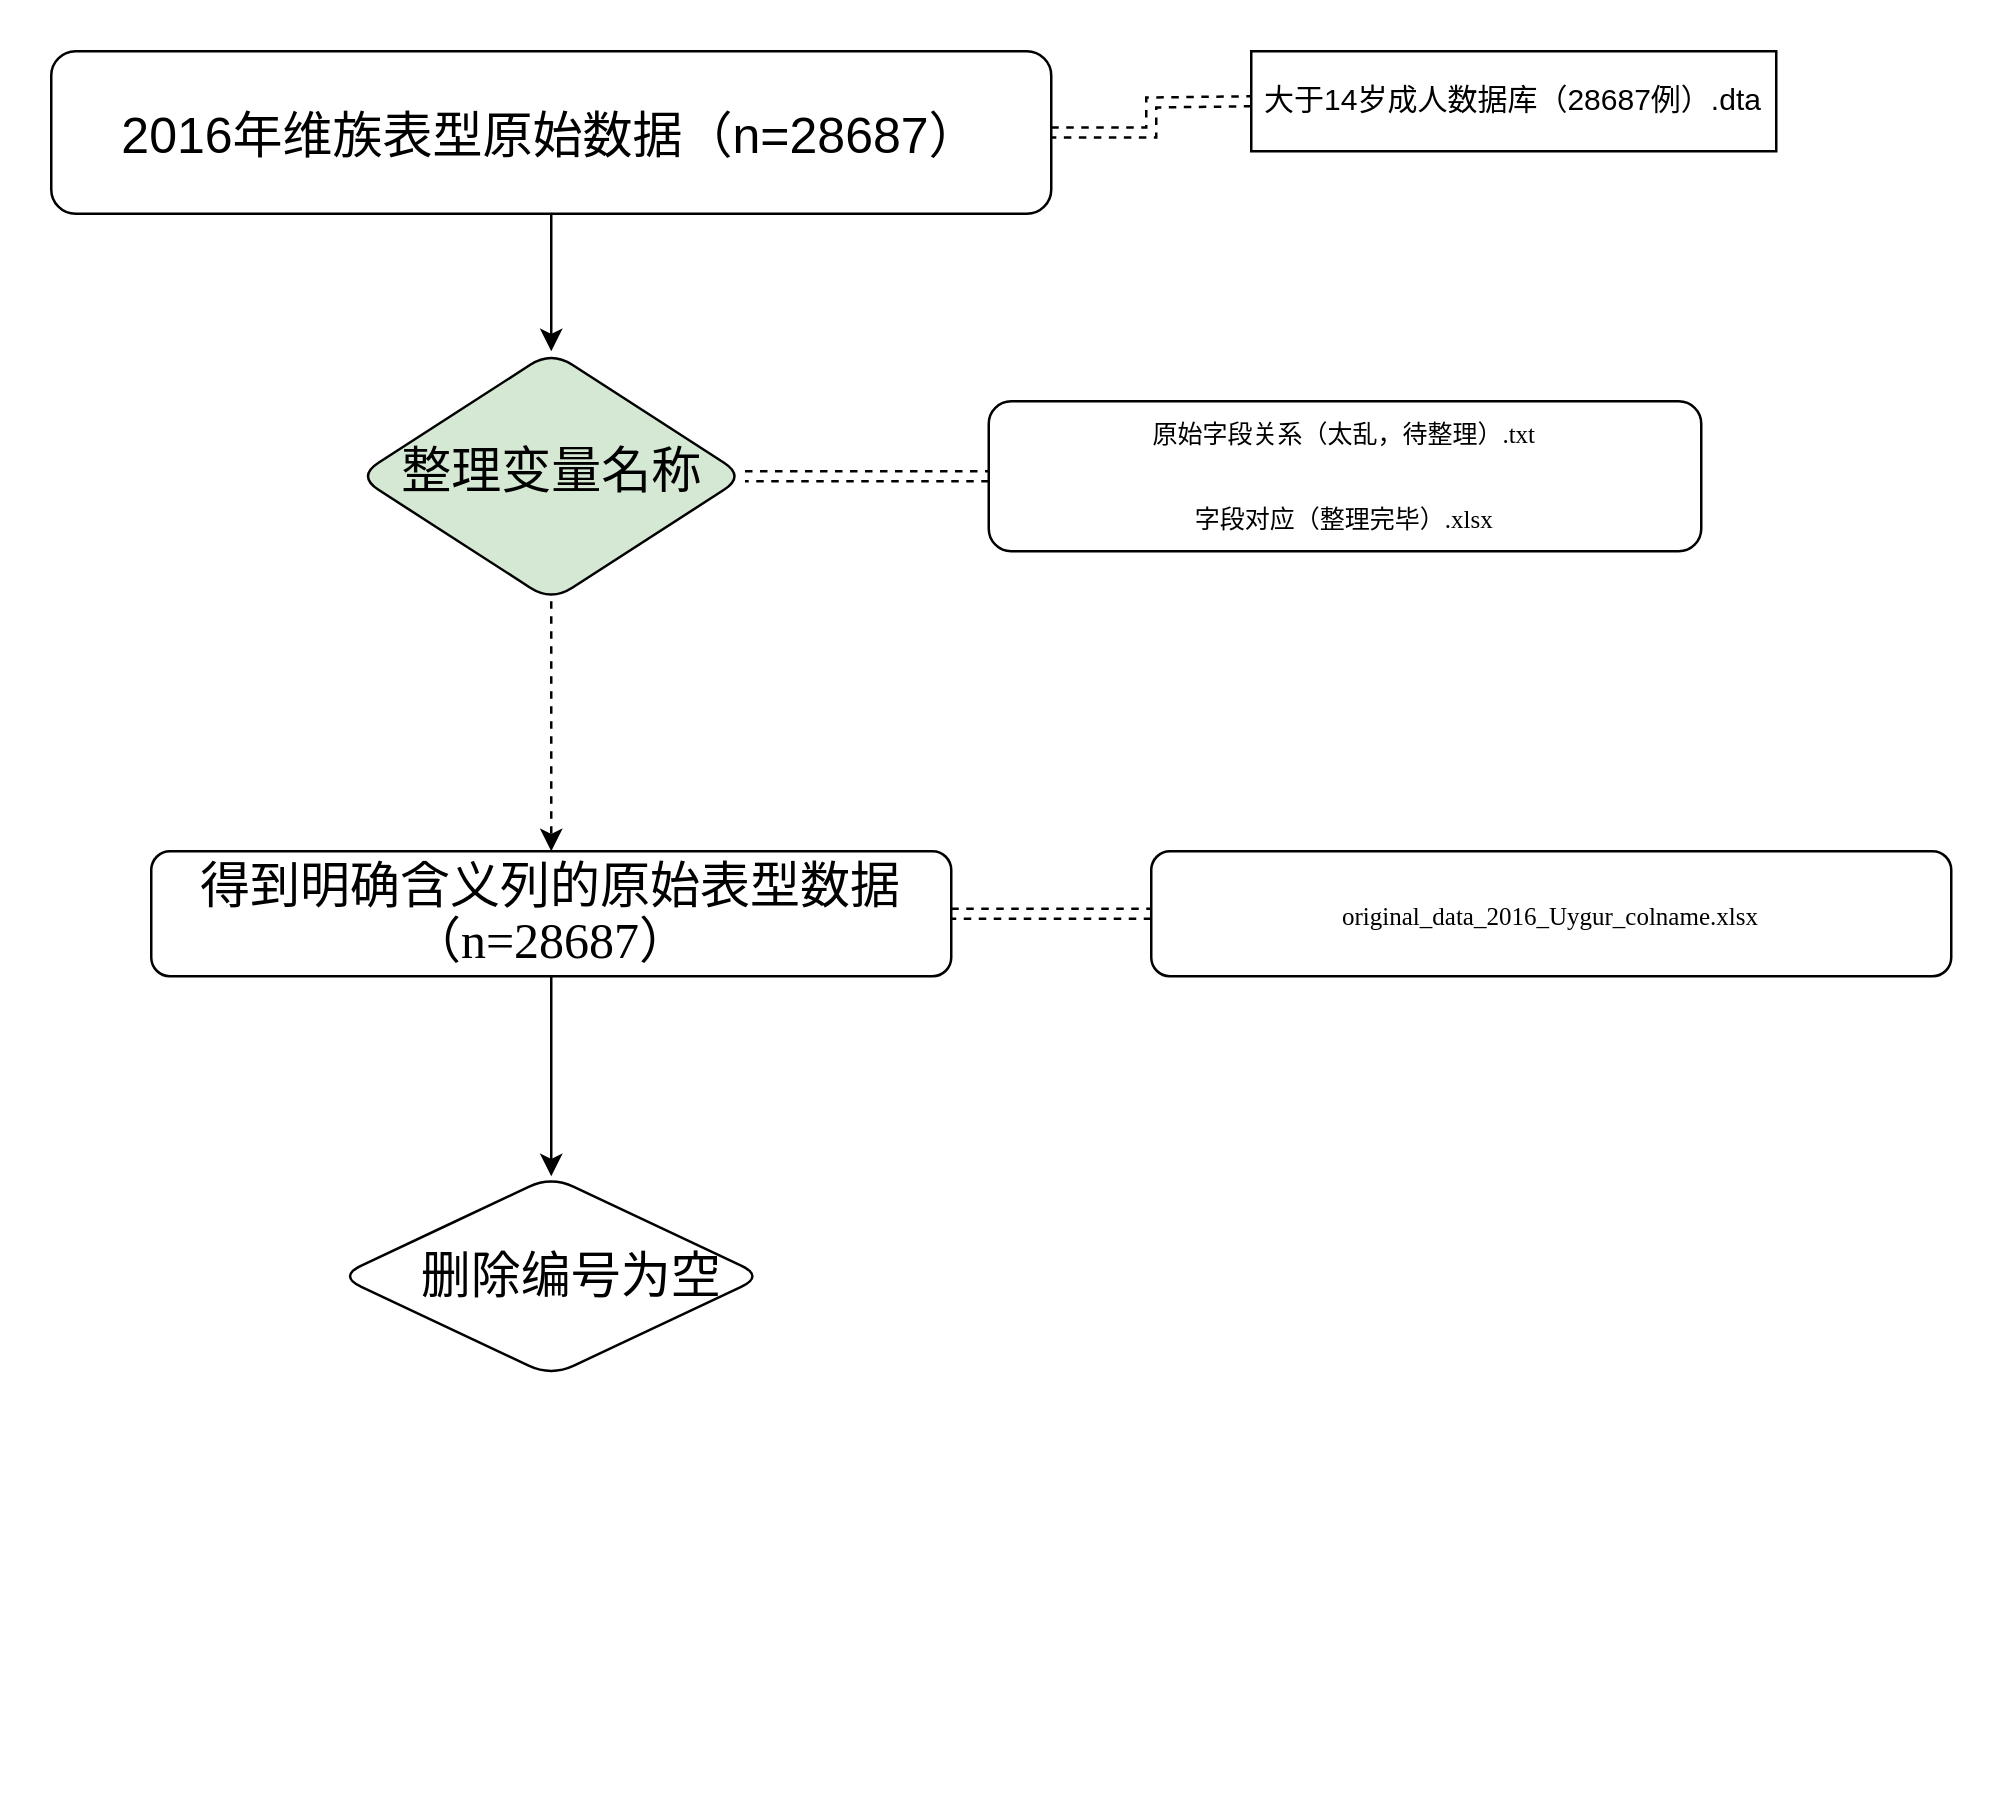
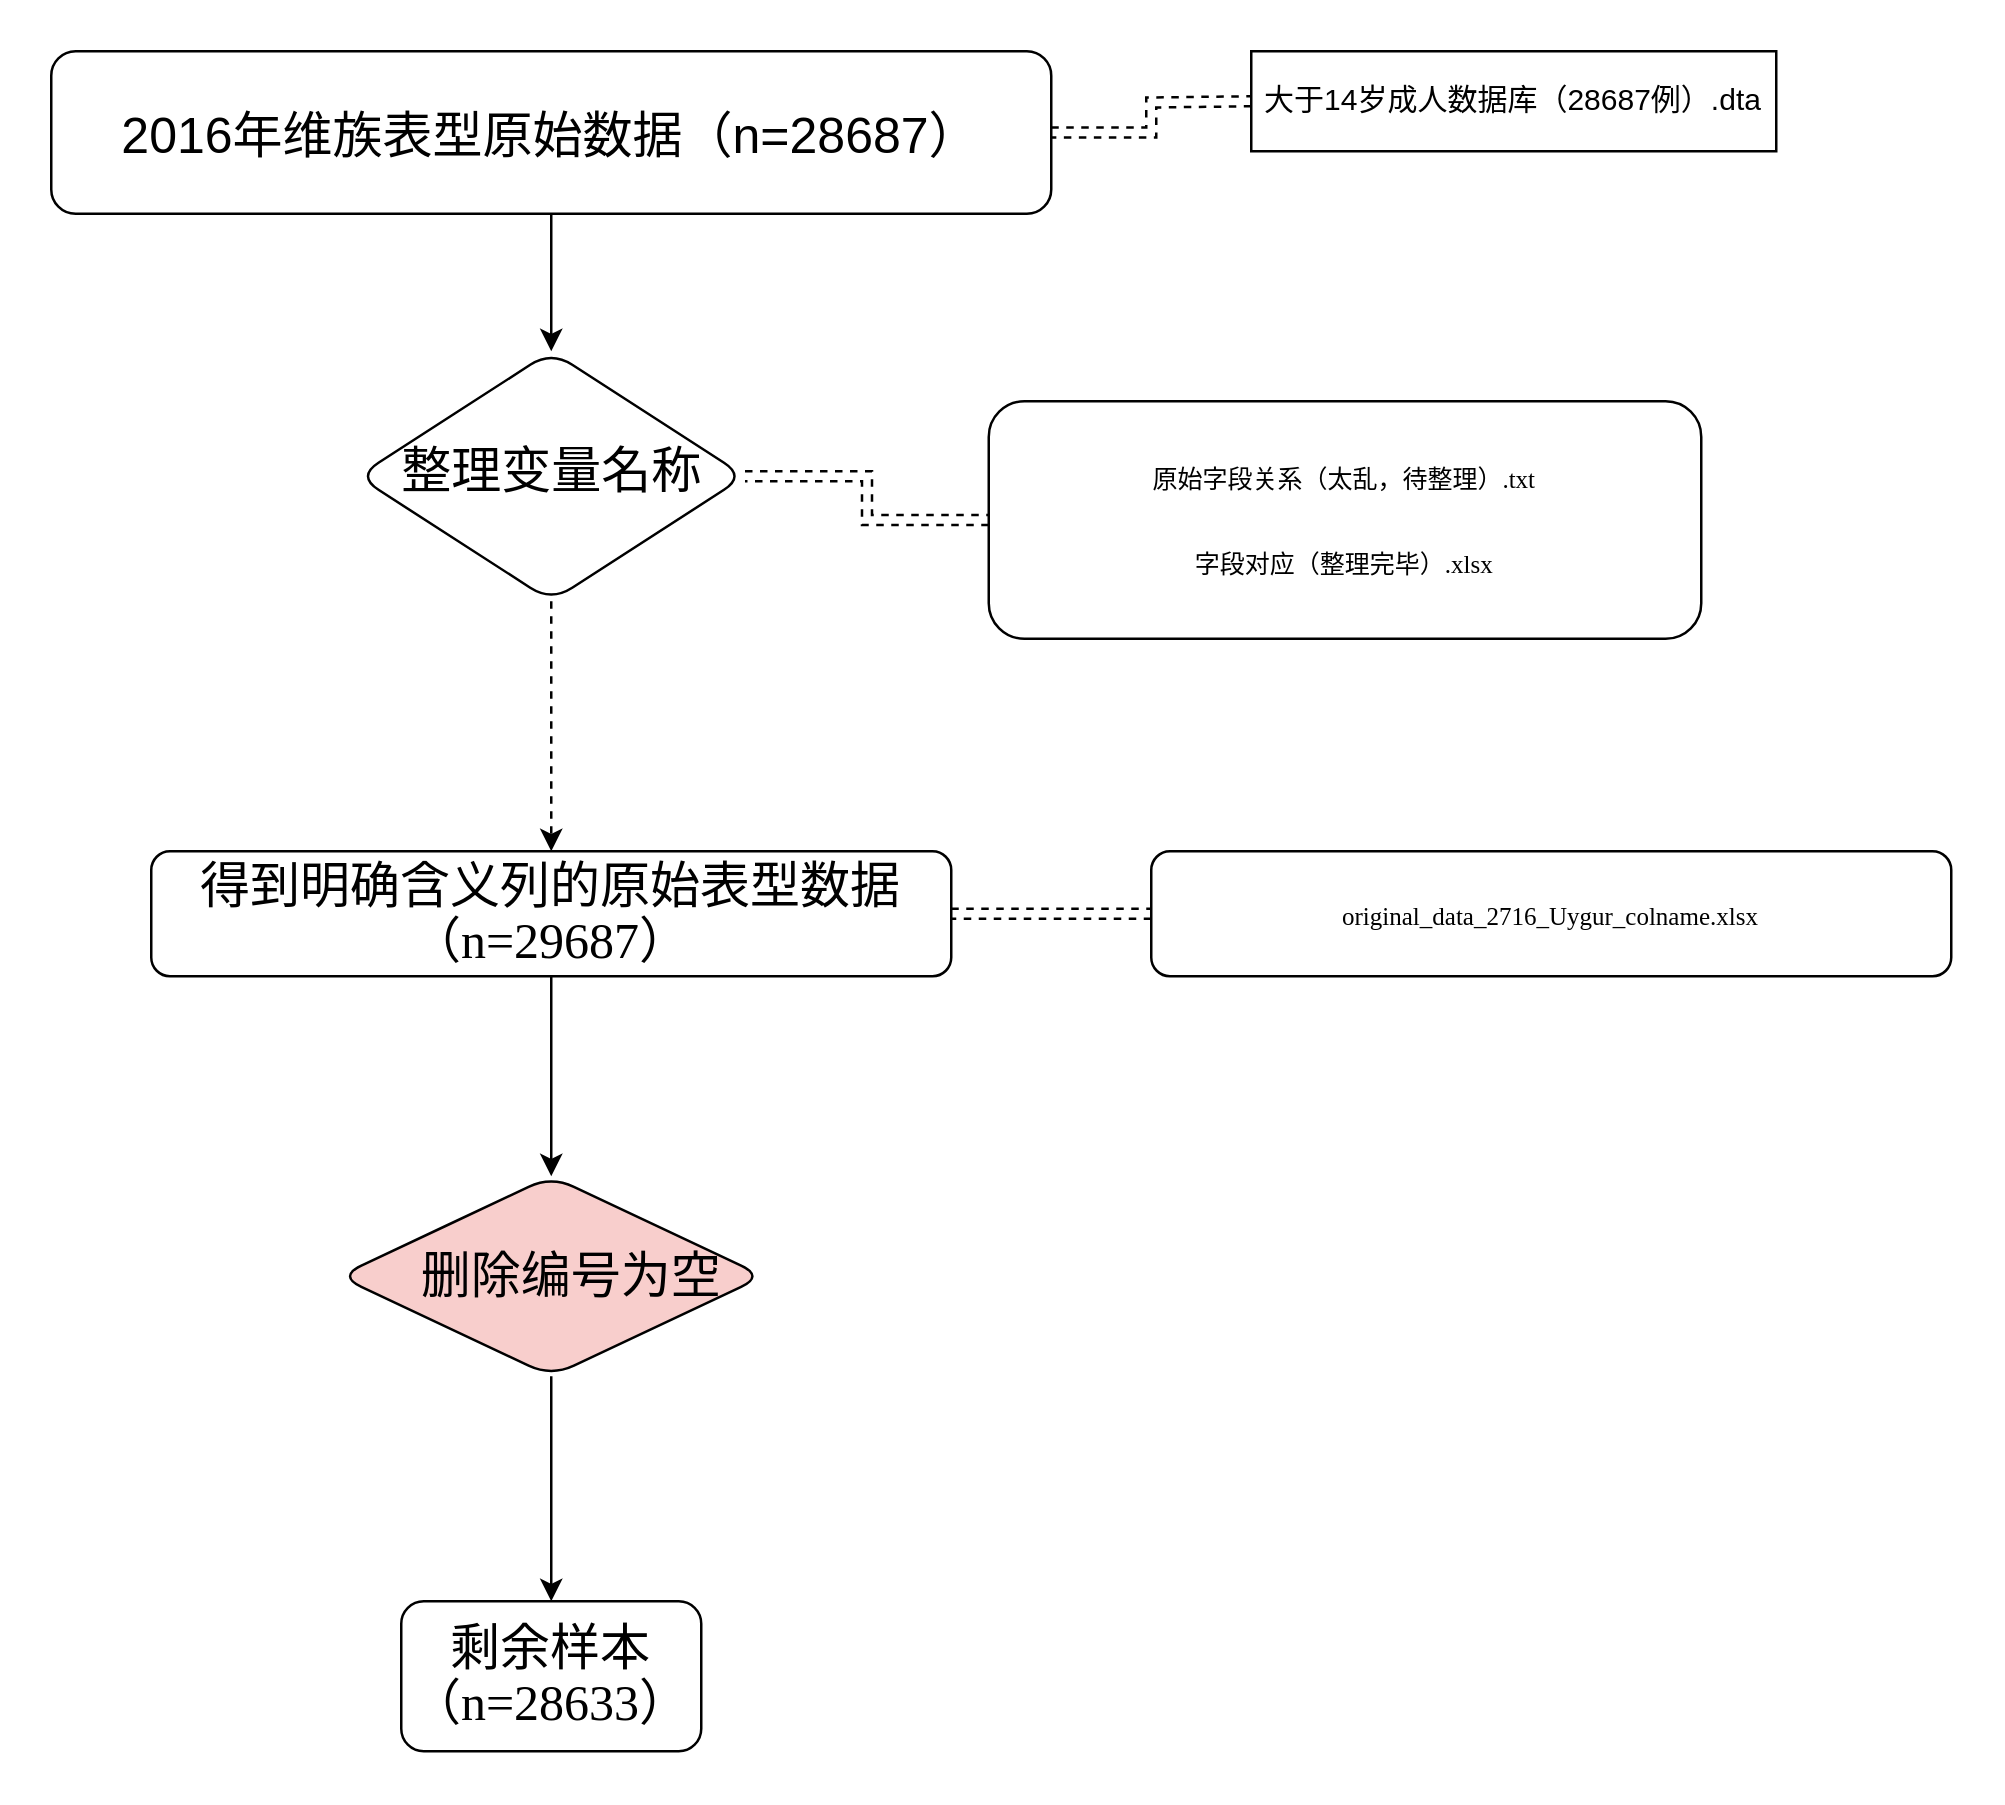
(551, 476) -> (551, 476)
(1345, 476) -> (1345, 520)
(551, 914) -> (551, 914)
(1551, 914) -> (1551, 914)
(551, 1276) -> (551, 1276)
none -> (551, 1480)
none -> (551, 1676)
